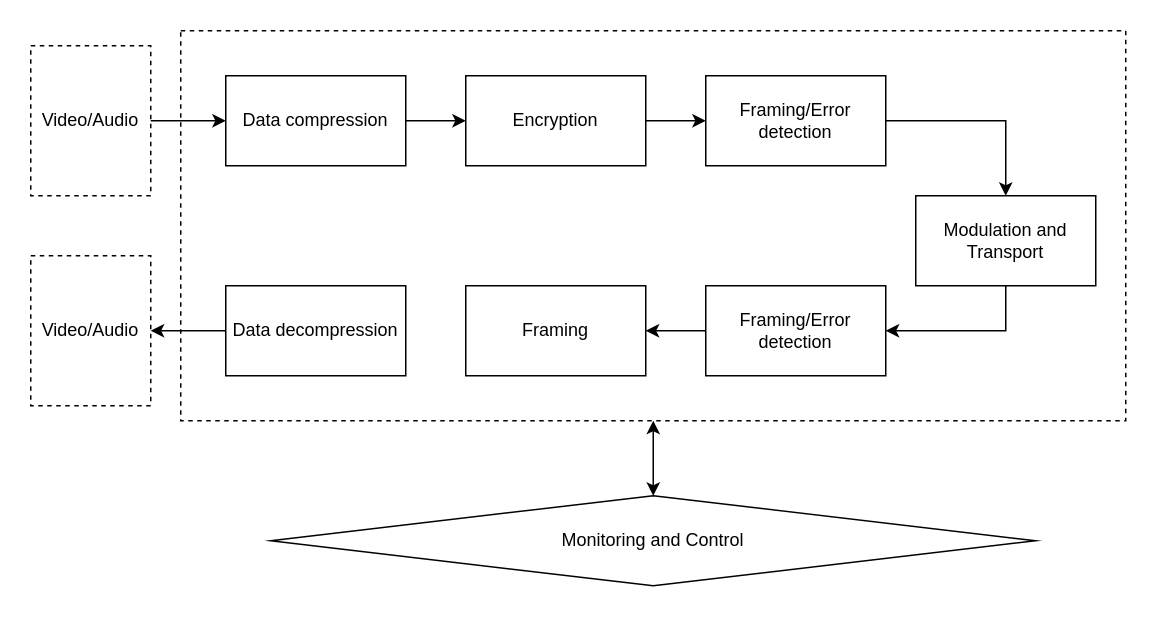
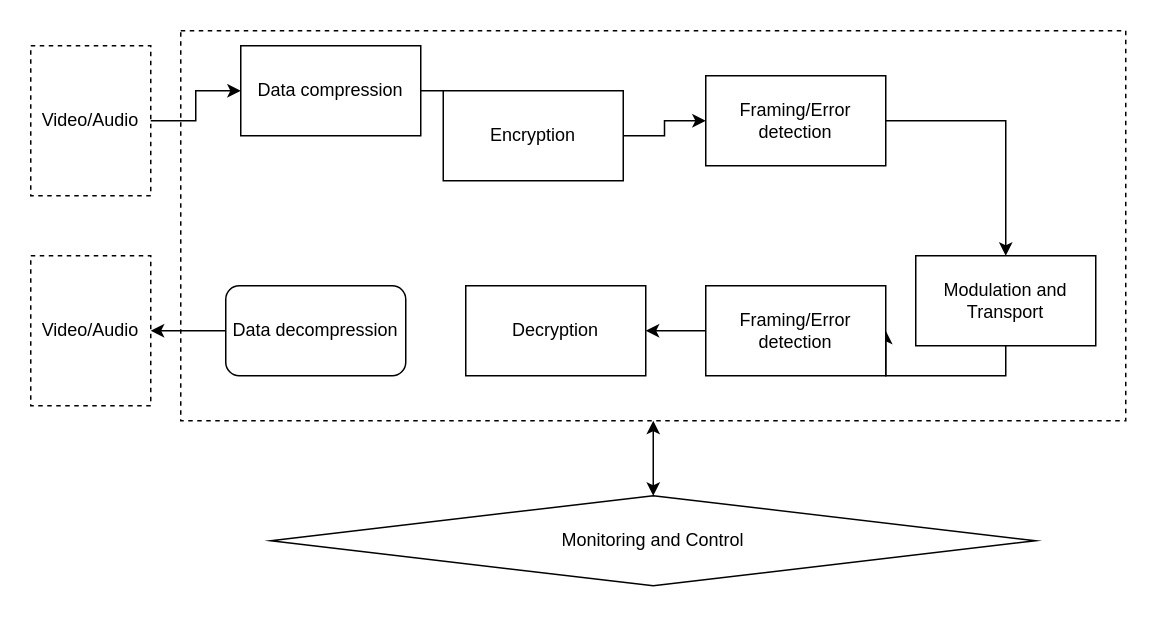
(316, 121) -> (331, 91)
(556, 121) -> (533, 136)
(1006, 241) -> (1006, 301)
(316, 331) -> (316, 331)
(556, 331) -> (556, 331)
